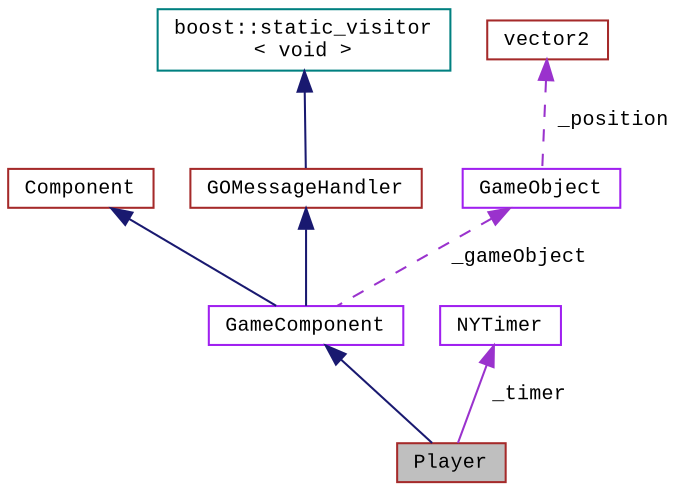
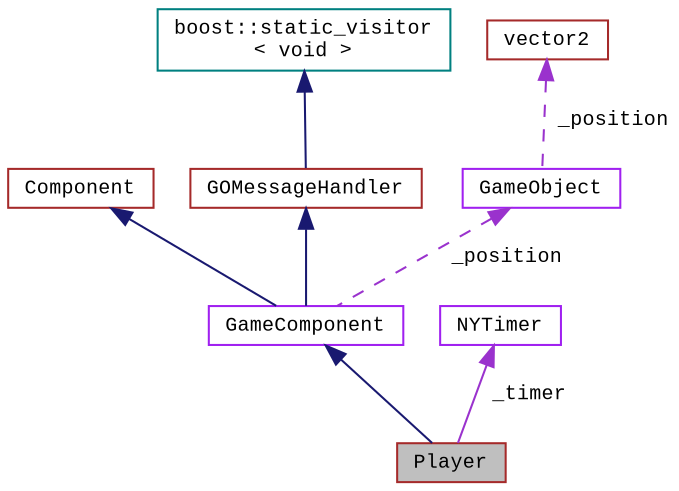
(514, 257) -> (502, 257)
